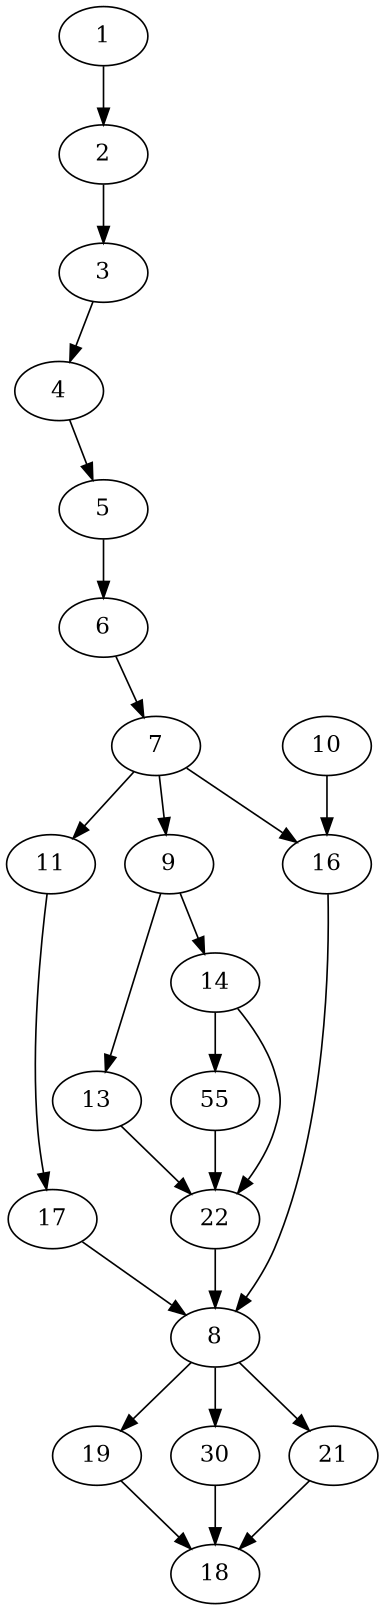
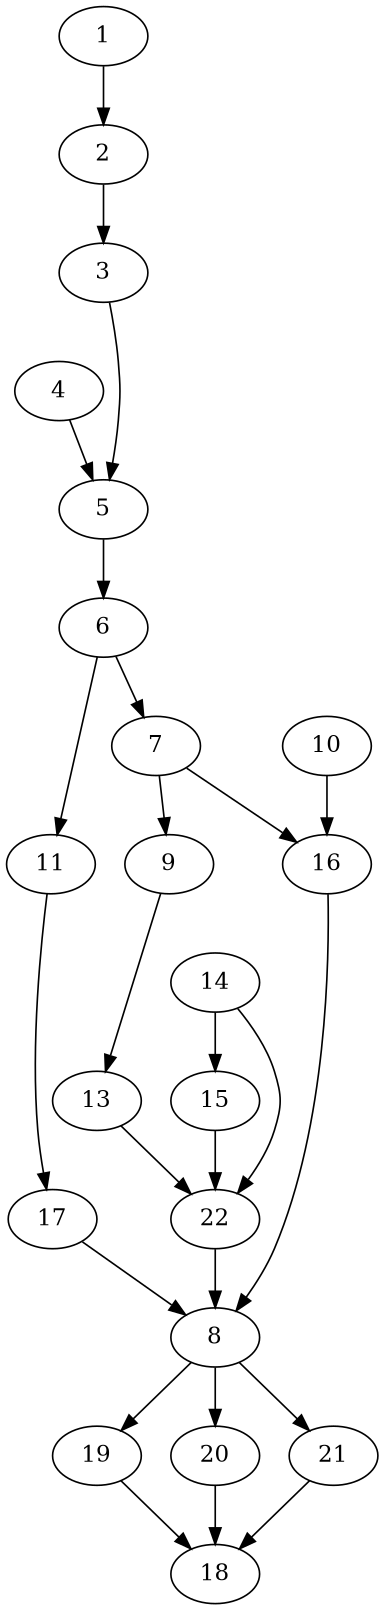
(84, 324) -> (120, 383)
(109, 799) -> (79, 738)
(189, 916) -> none
(215, 1101) -> (215, 1101)
(215, 1456) -> (215, 1456)
